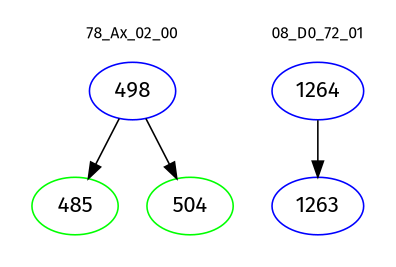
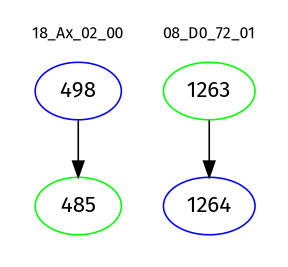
(133, 34) -> (78, 34)
(318, 141) -> (209, 141)
(190, 206) -> none
(318, 206) -> (209, 91)
